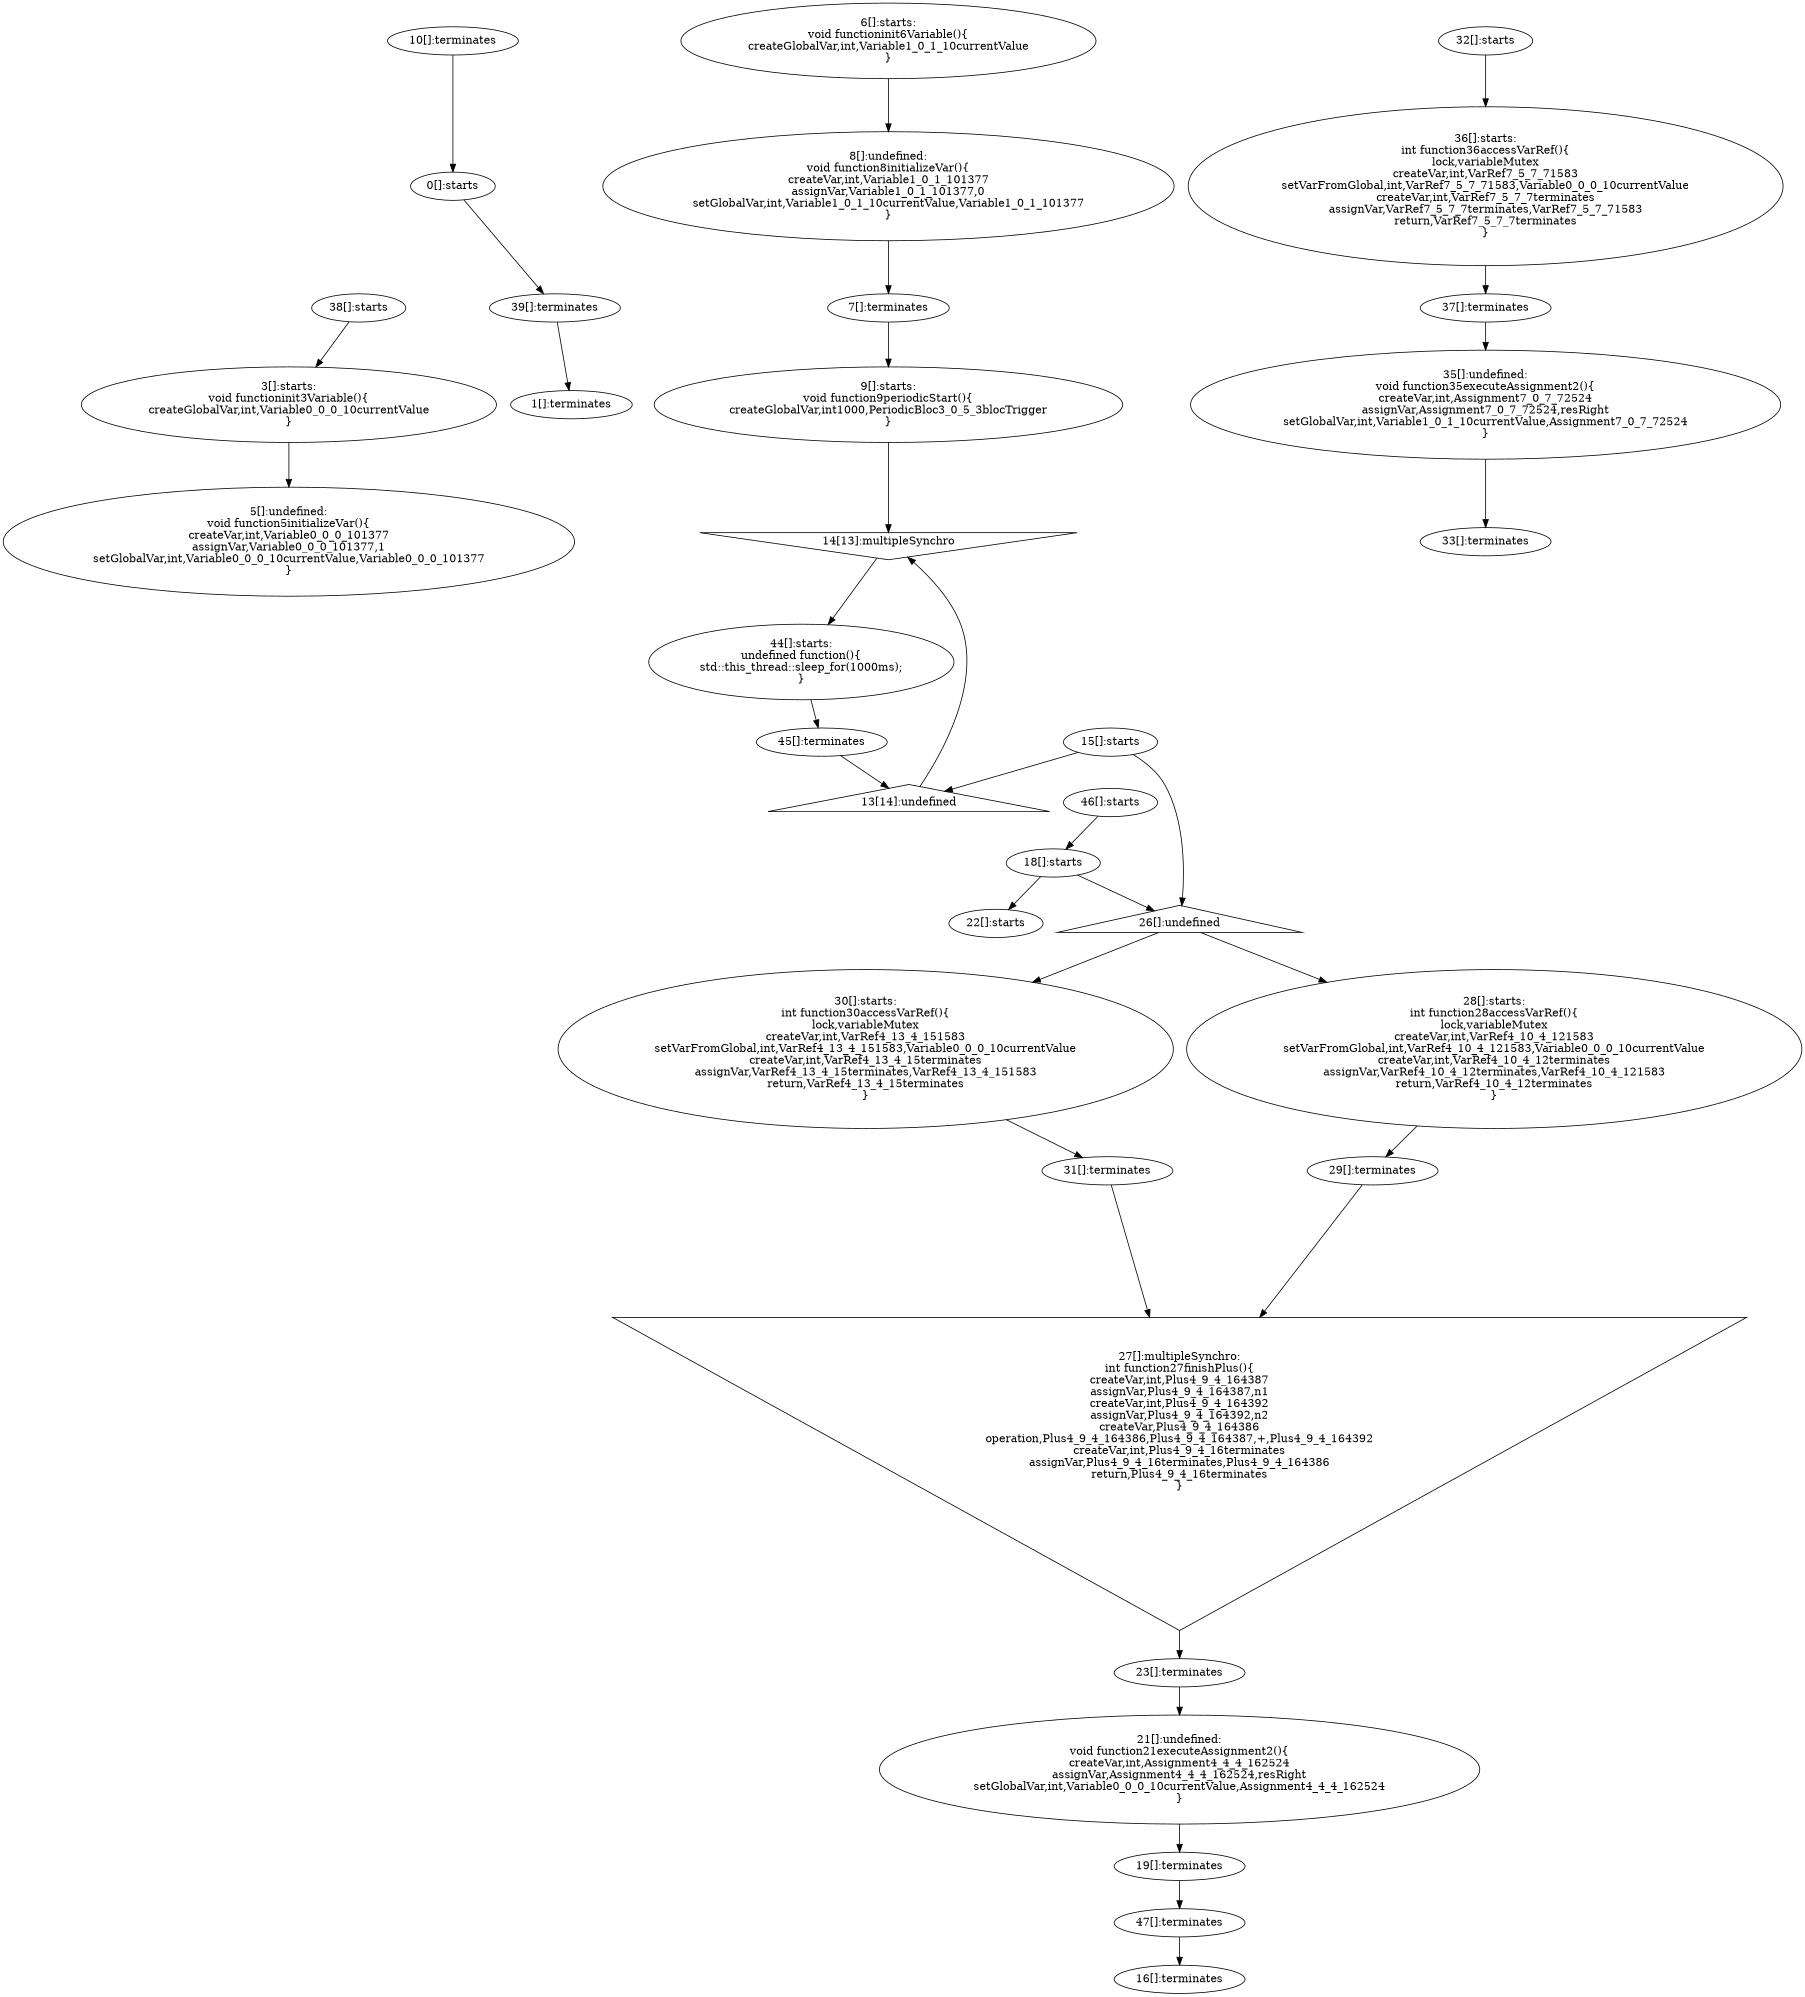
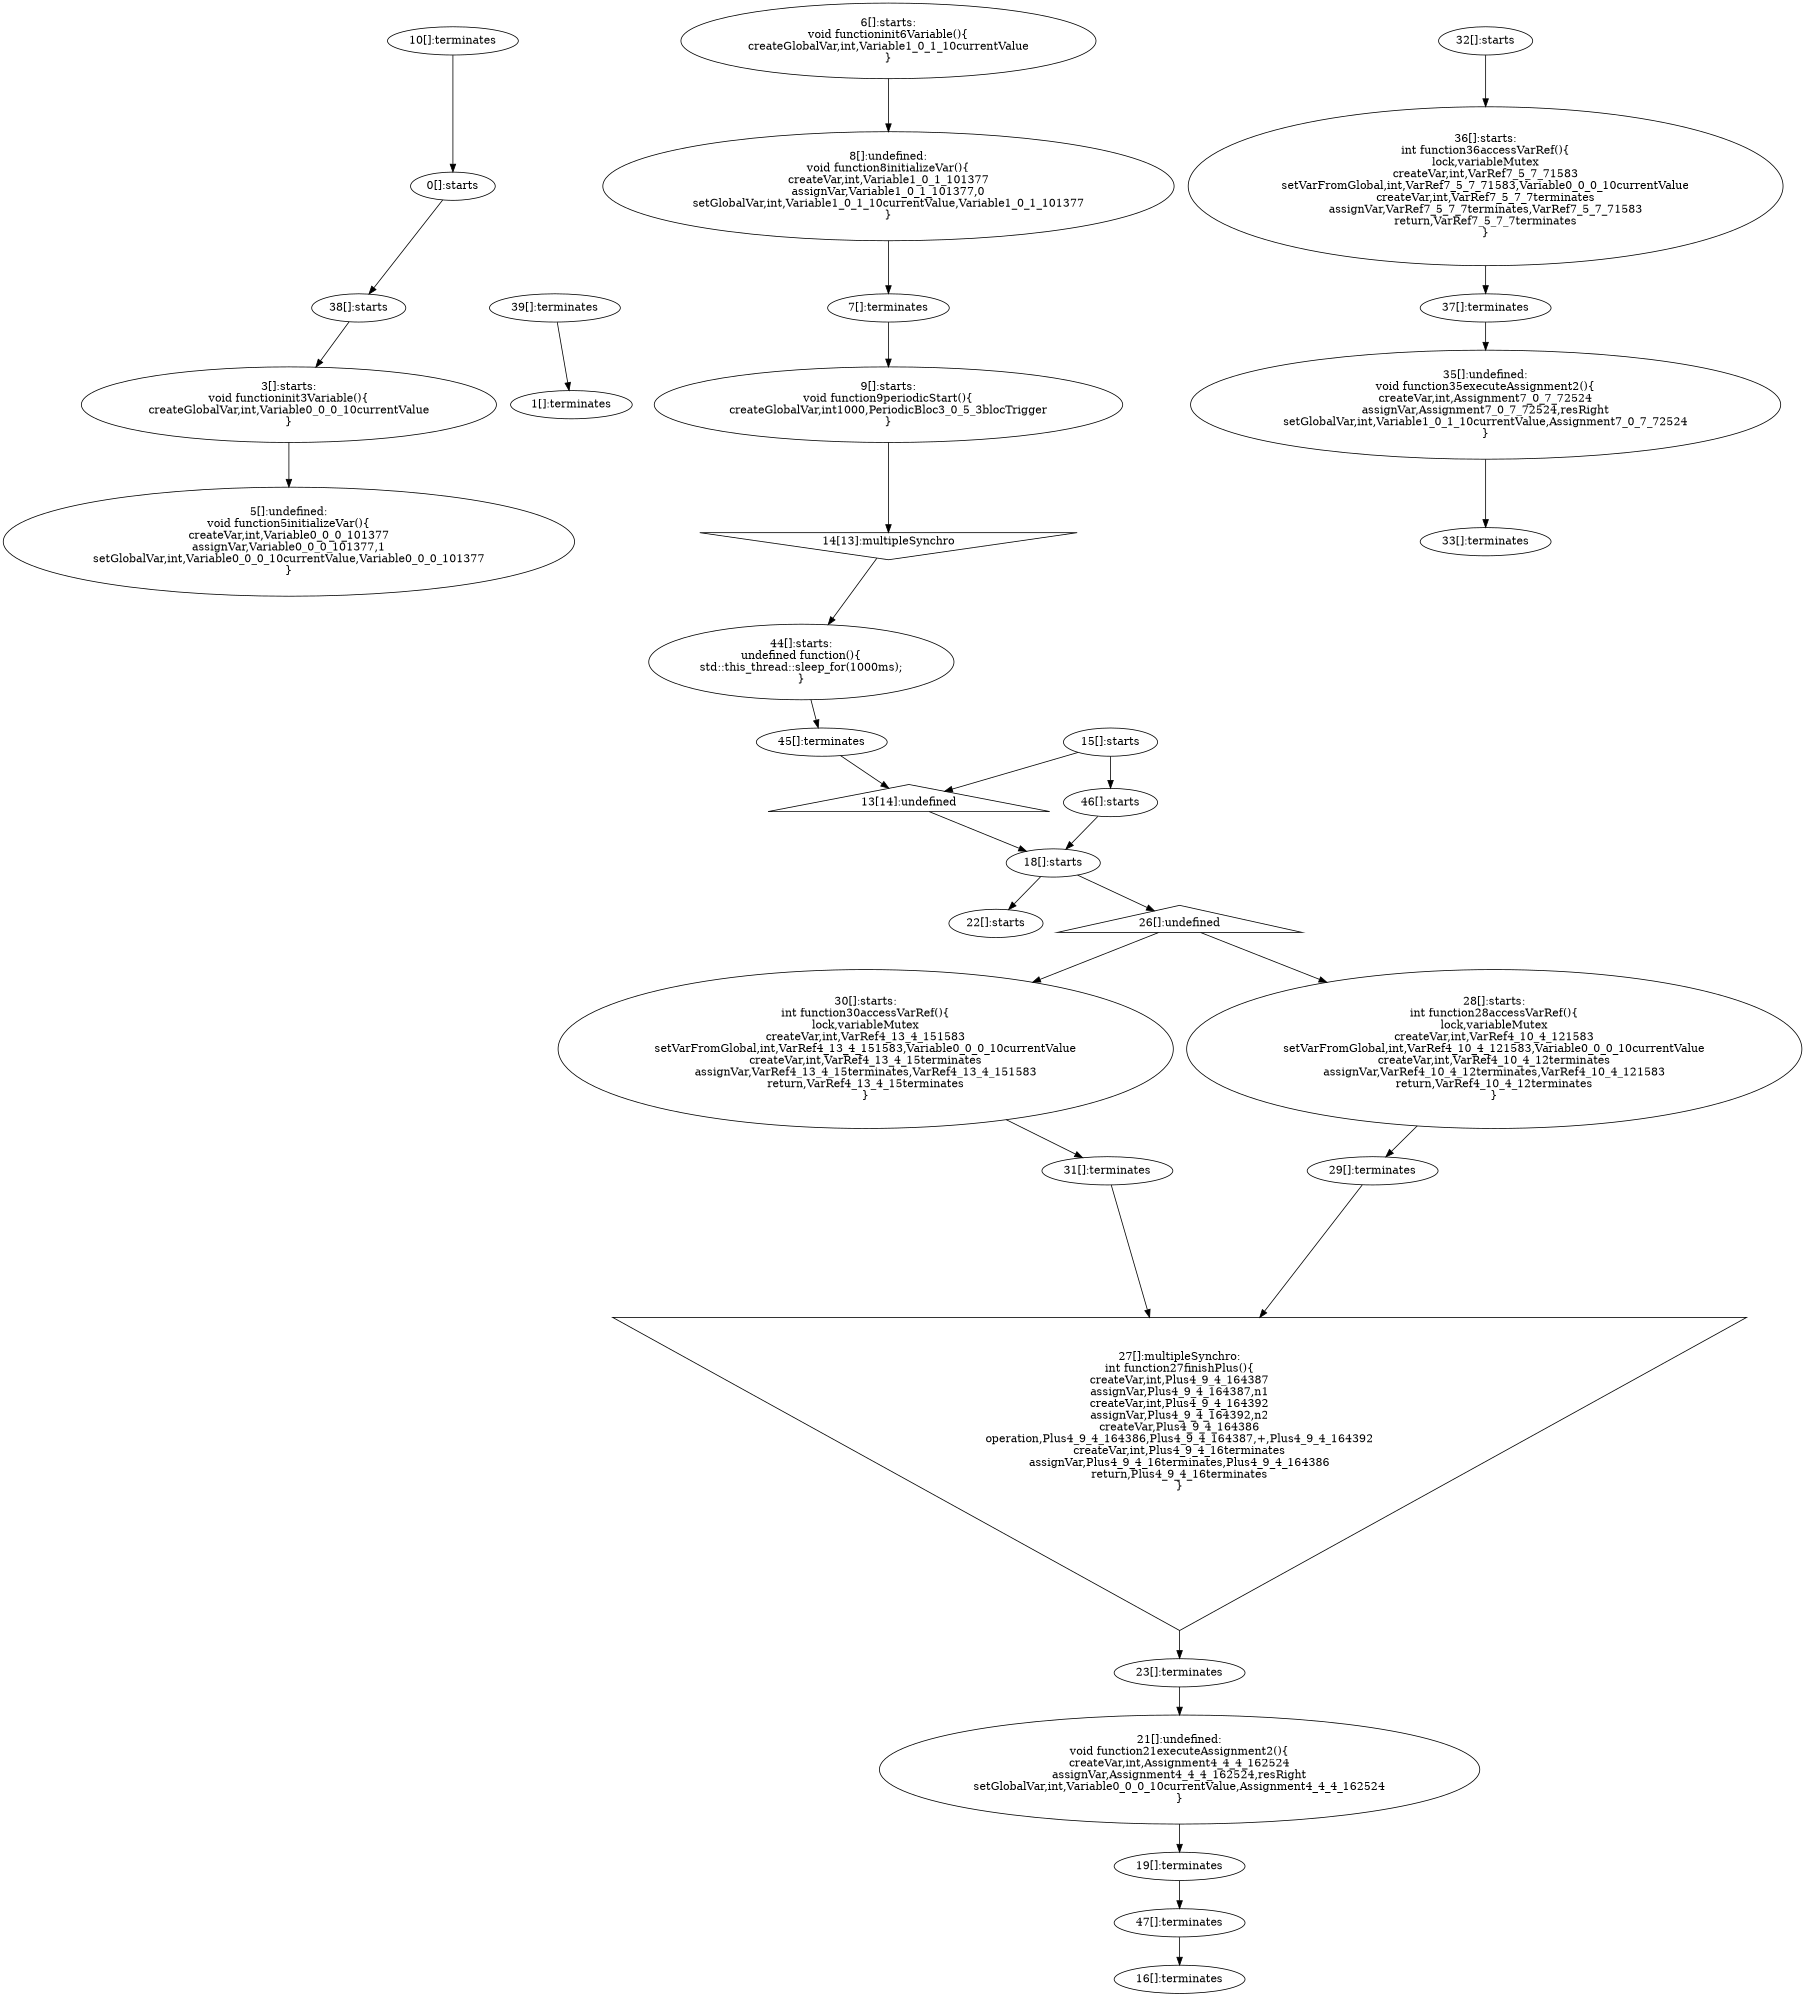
(501, 244) -> (408, 244)
(966, 671) -> (974, 830)
(1177, 818) -> (1111, 768)
